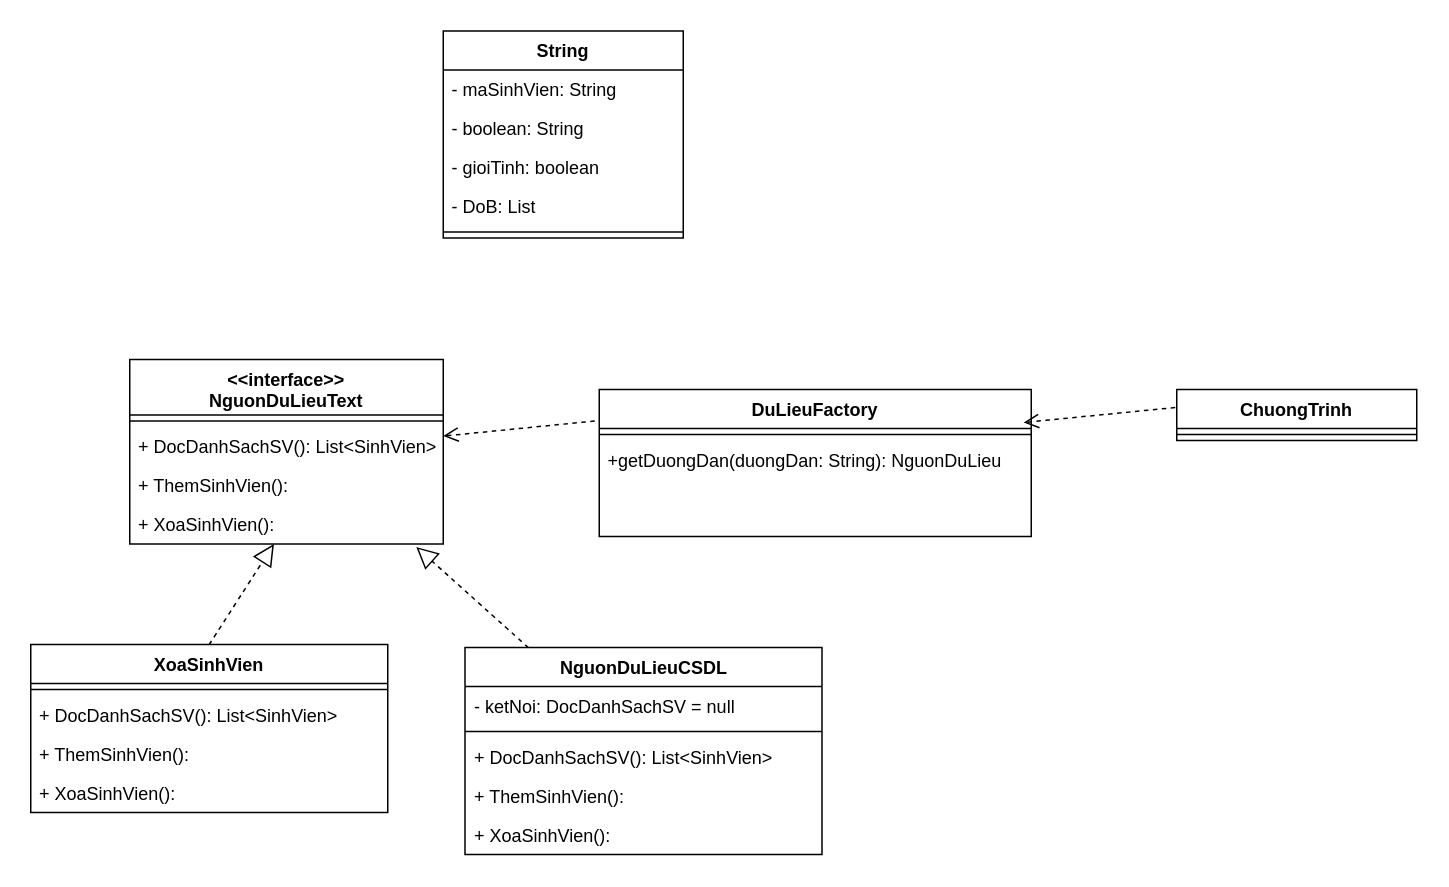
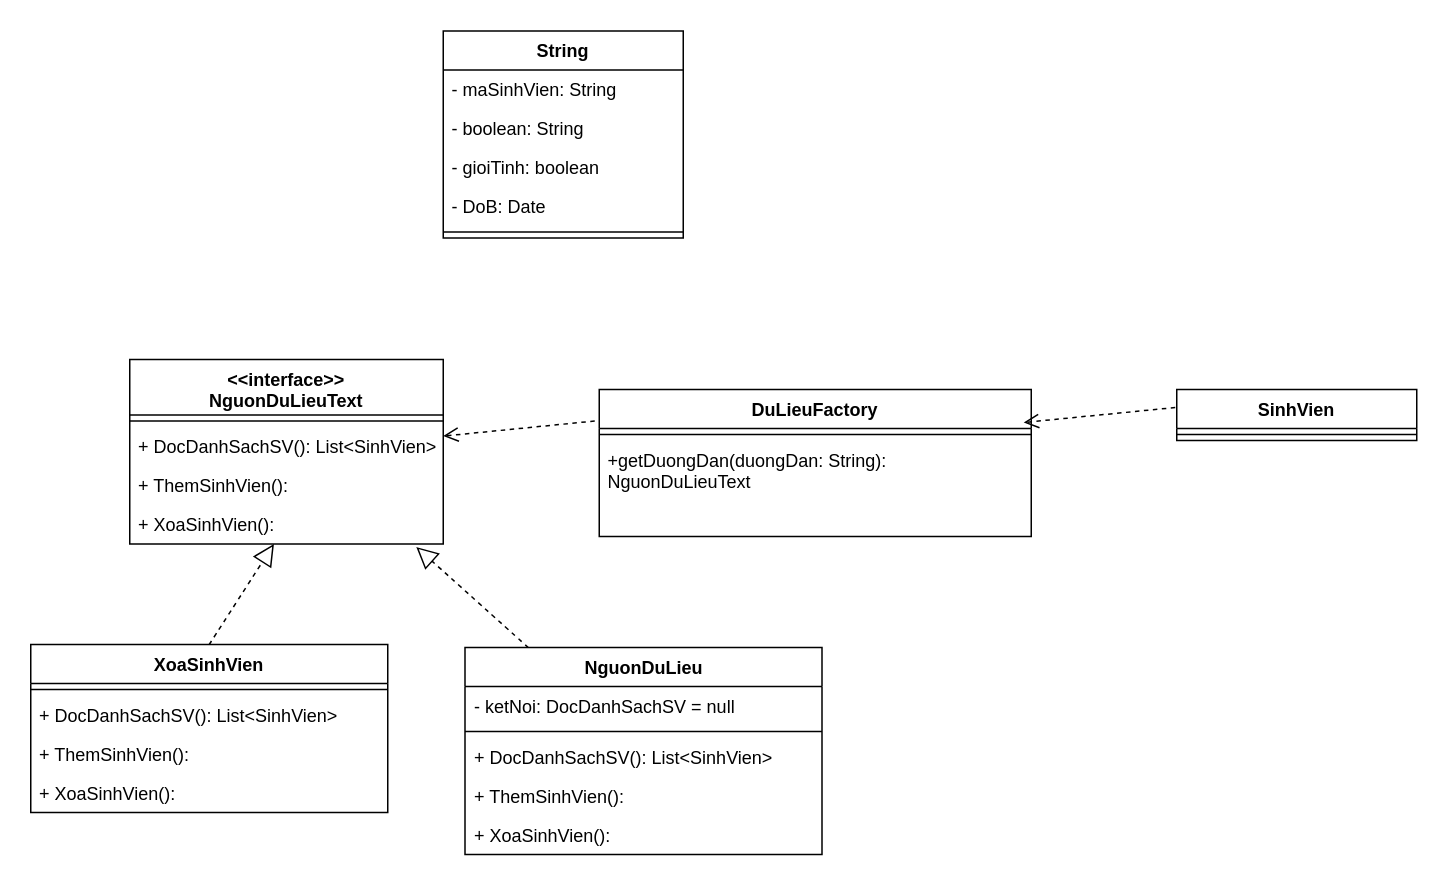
(498, 208) -> (501, 208)
(1297, 411) -> (1297, 411)
(811, 462) -> (817, 472)
(644, 669) -> (644, 669)
